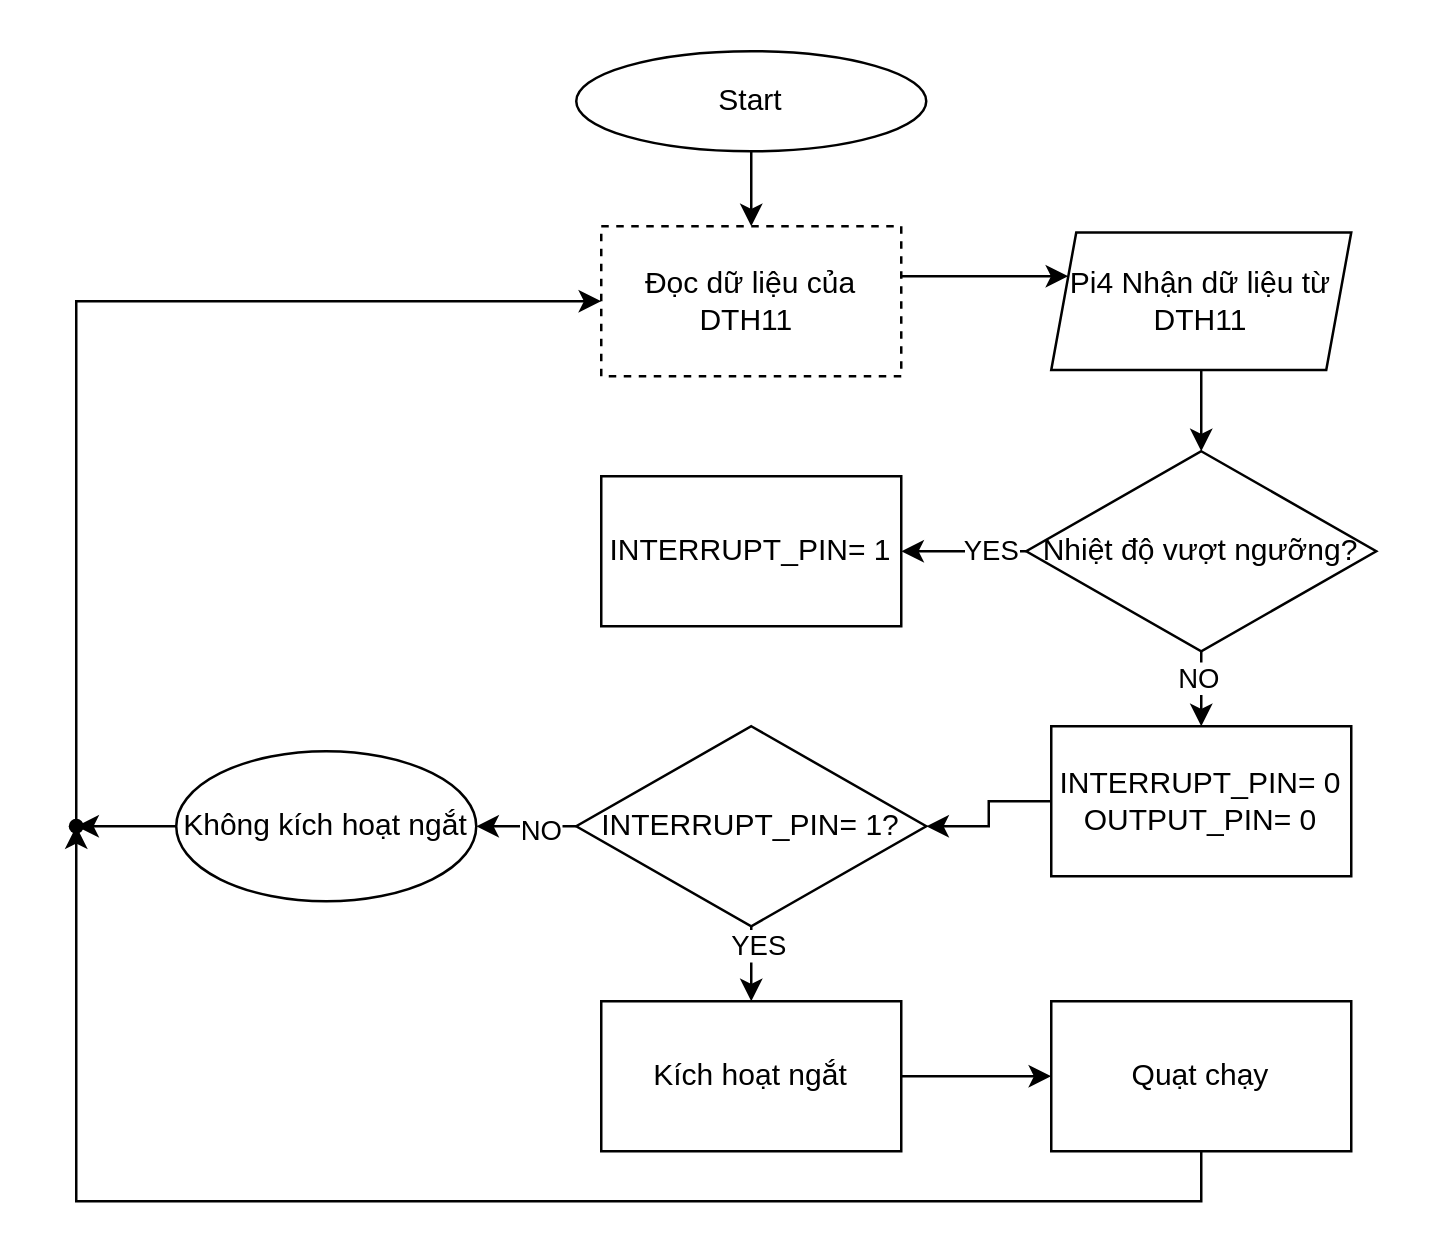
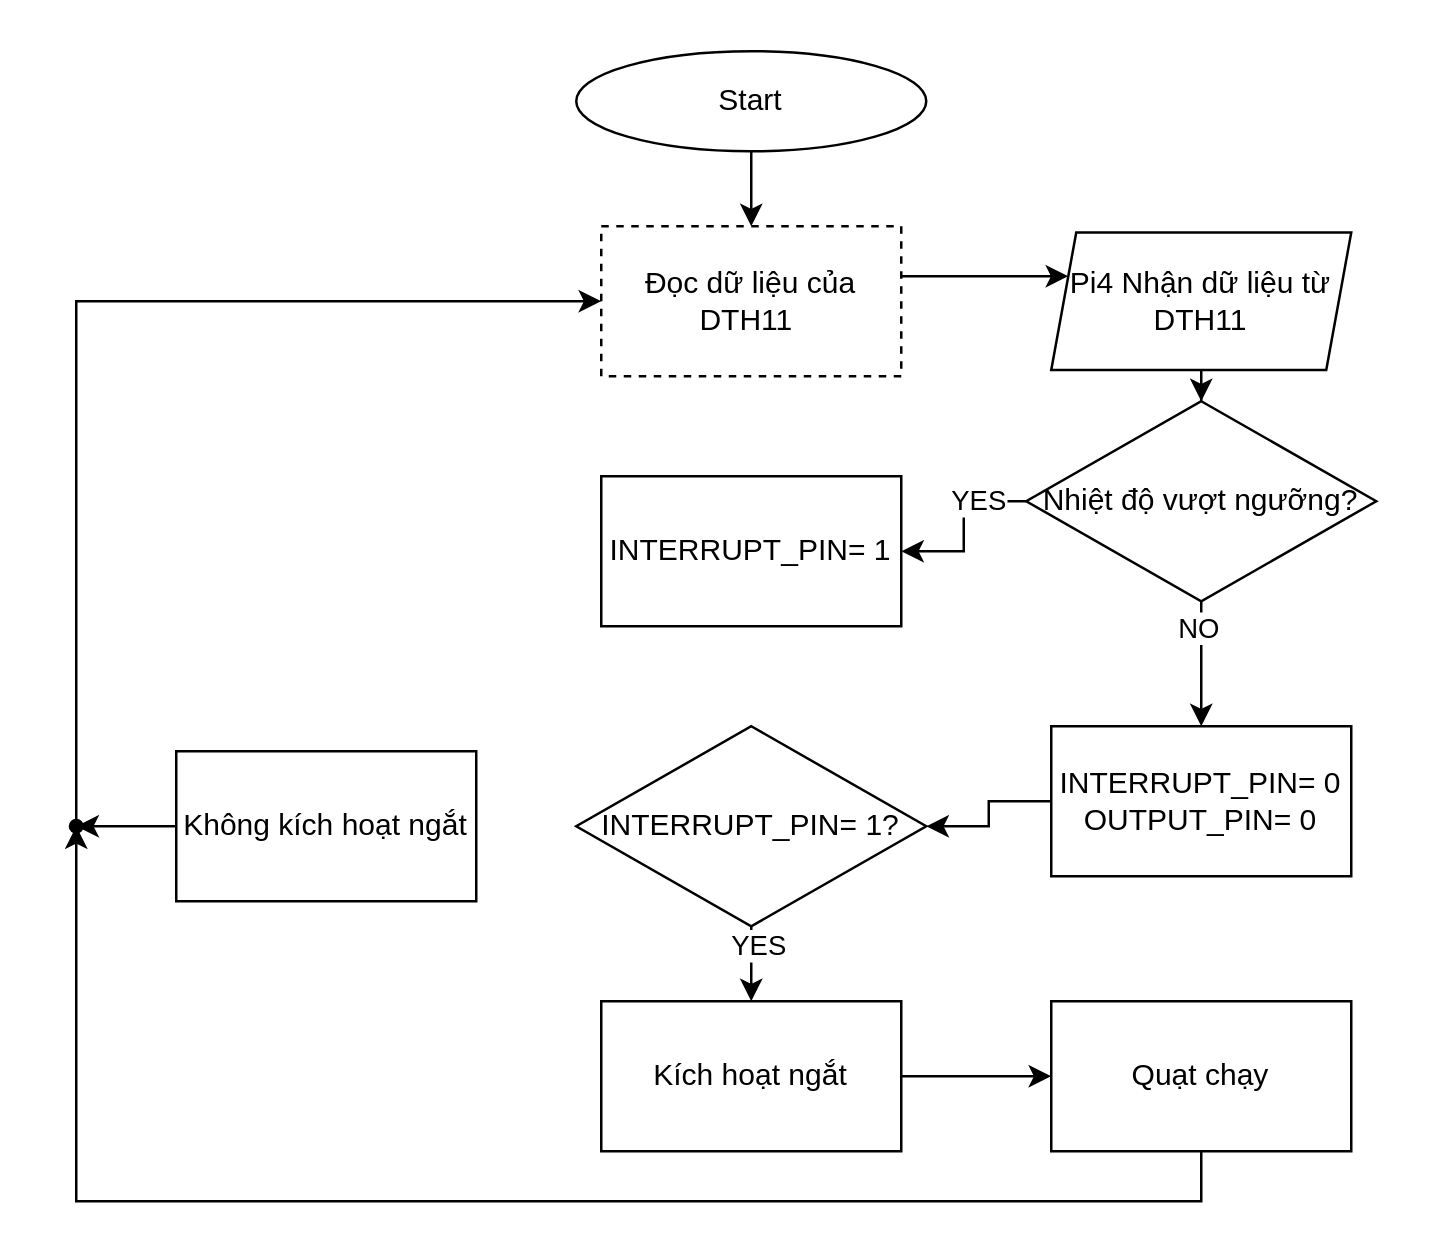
(1201, 551) -> (1201, 501)
(326, 826) -> (326, 826)
(534, 826) -> none
